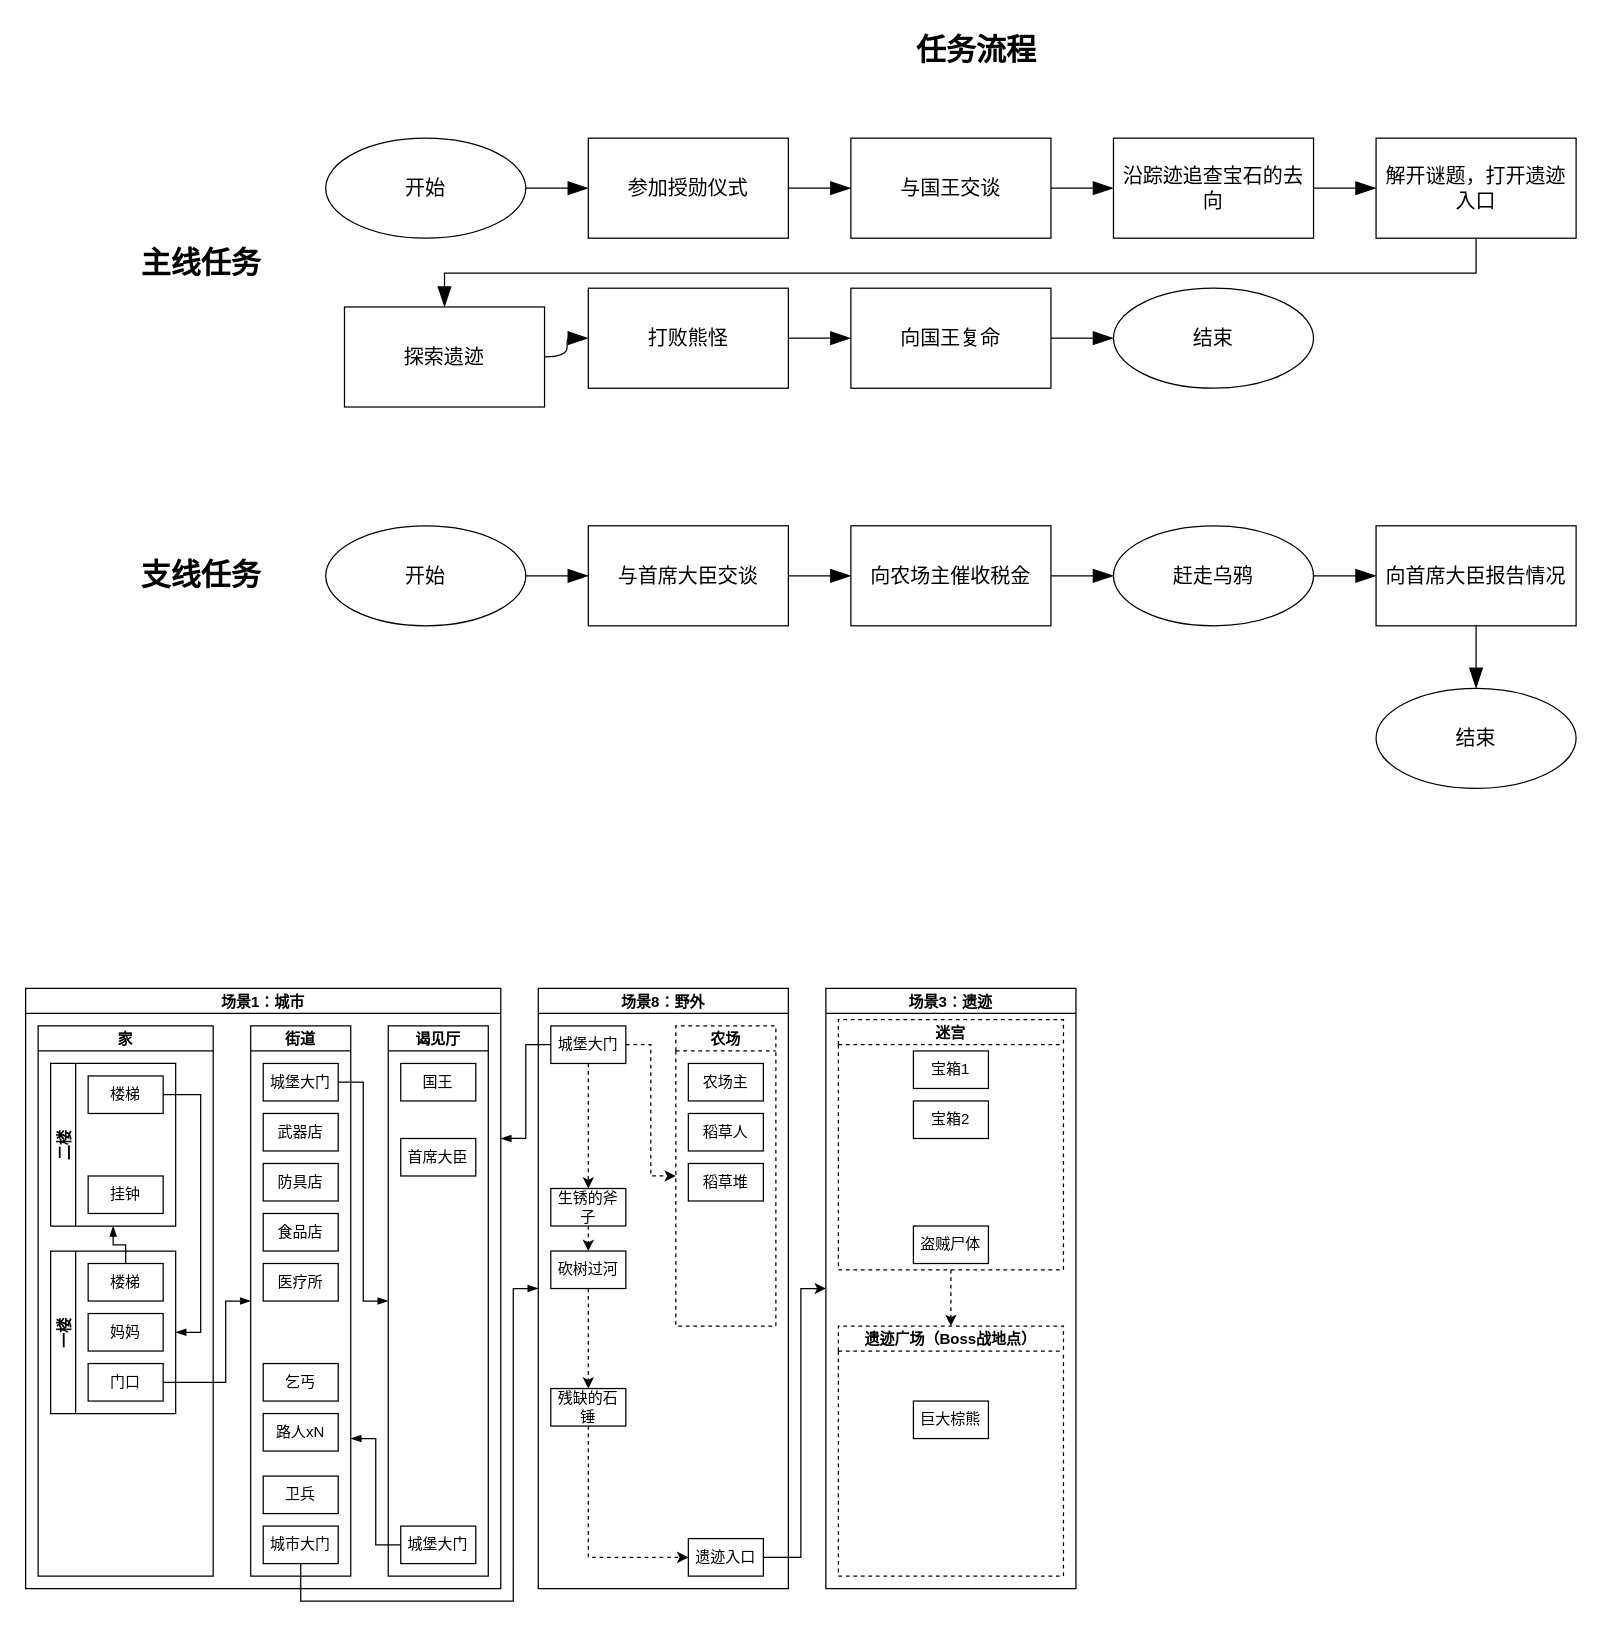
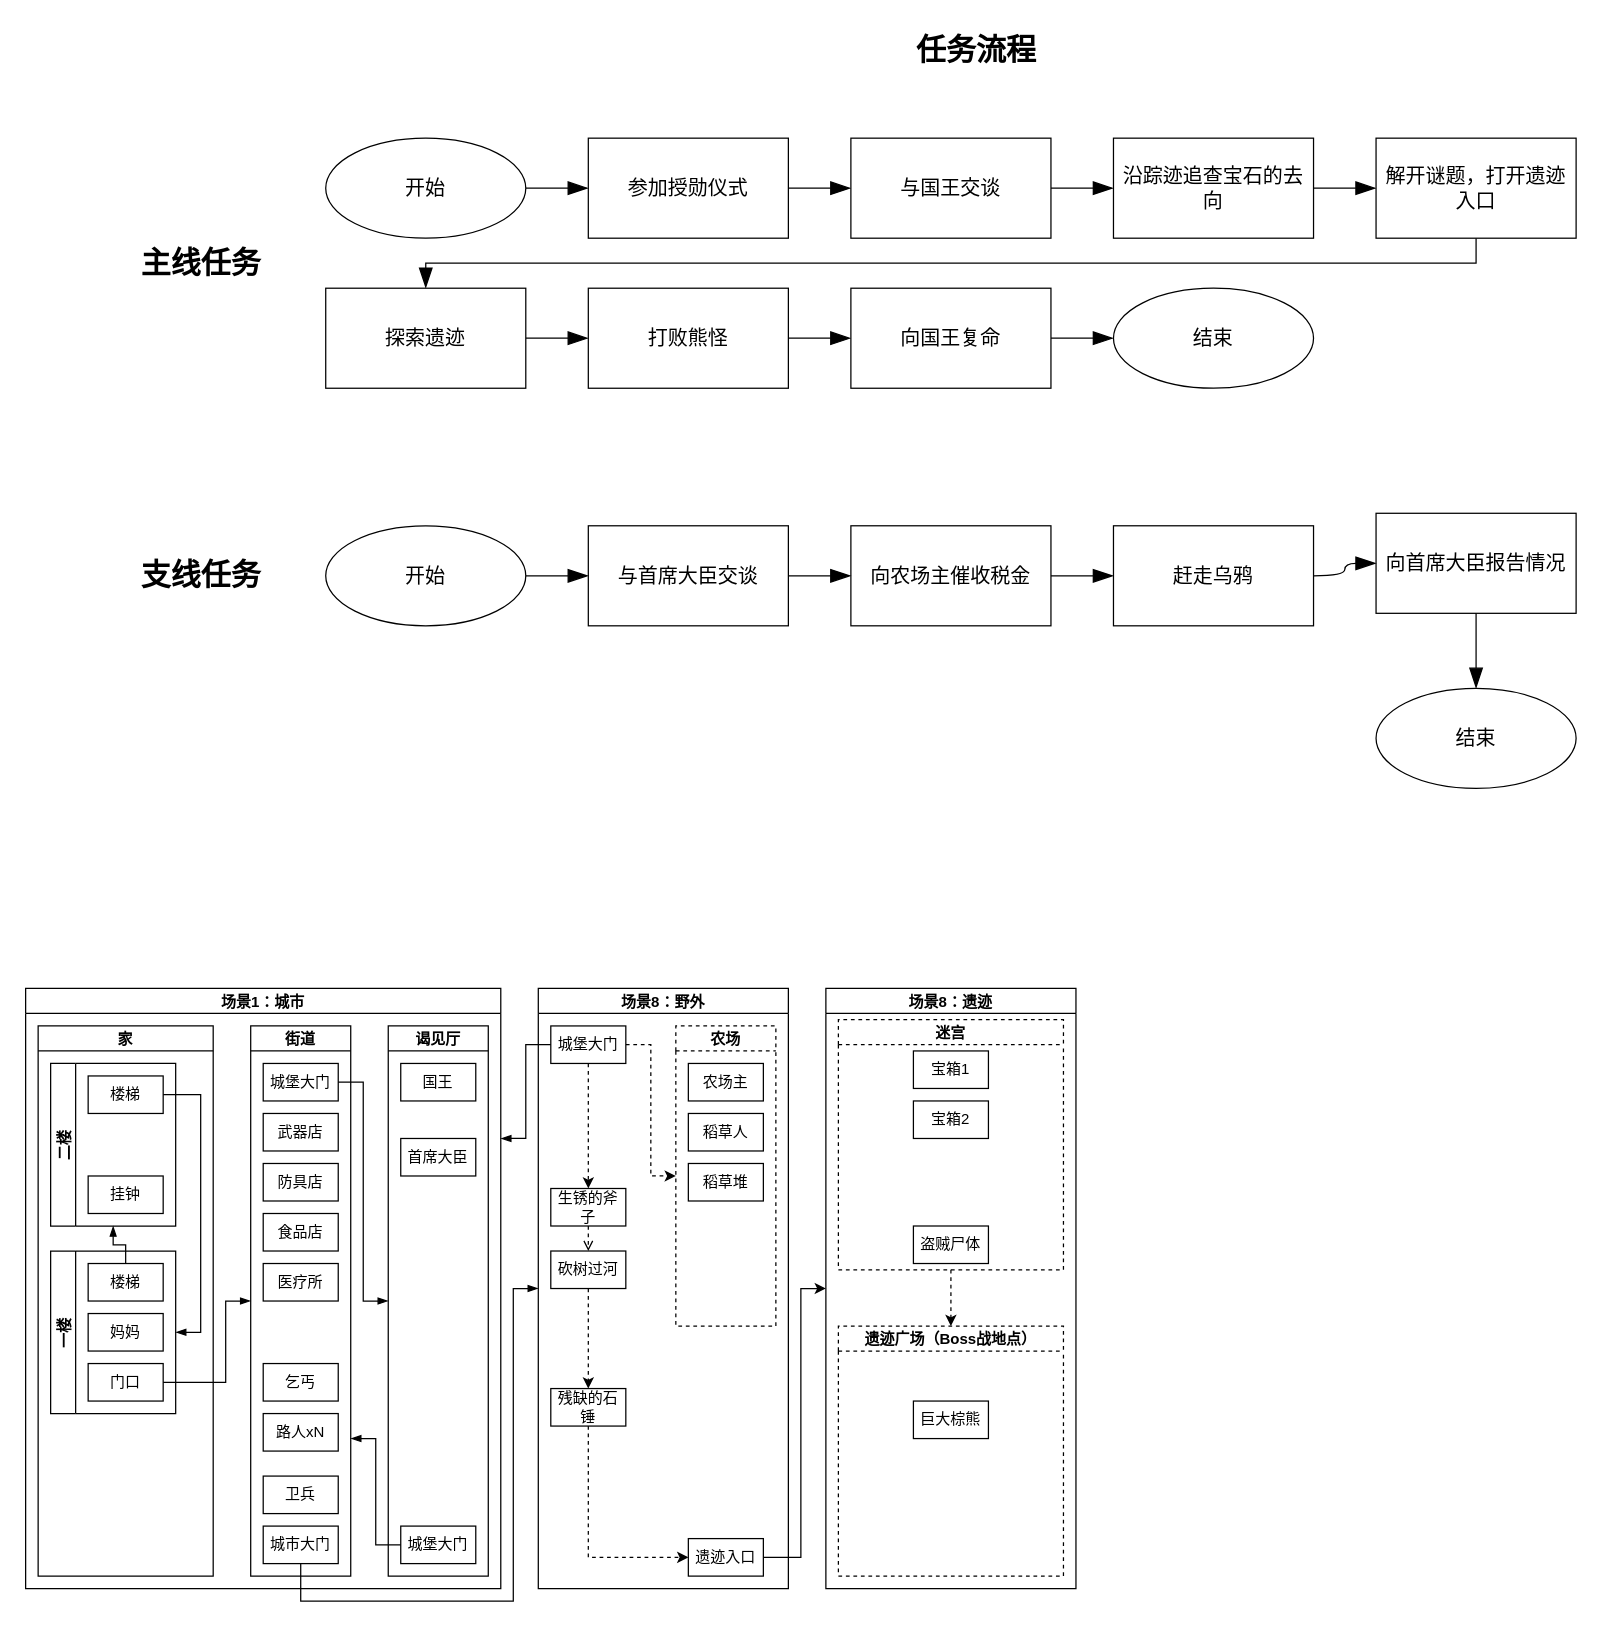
(444, 357) -> (426, 338)
(1213, 576) -> (1213, 576)
(1476, 576) -> (1476, 563)
(950, 1001) -> (950, 1001)
(588, 1241) -> (588, 1243)
